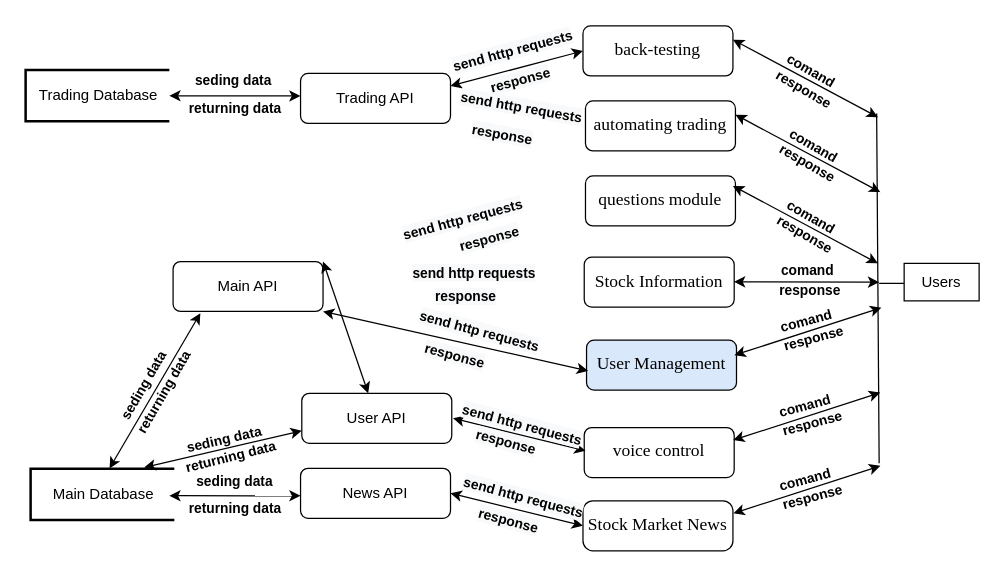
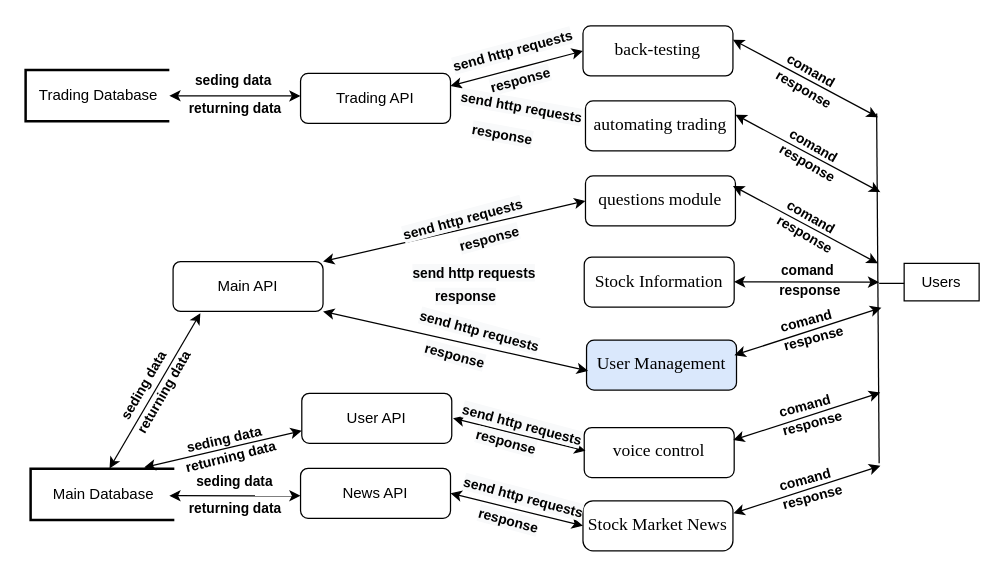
(346, 327) -> (502, 220)
